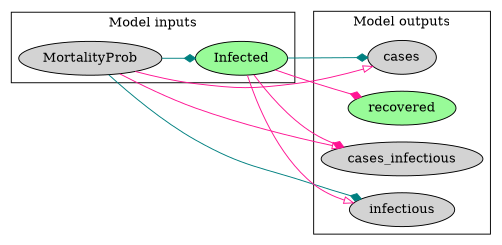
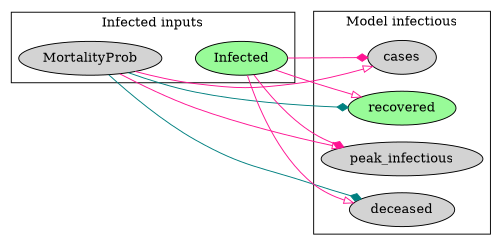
(402, 22) -> (402, 22)
(153, 23) -> (153, 23)
(173, 58) -> (231, 98)
(322, 58) -> (322, 58)
(323, 86) -> (323, 86)
(402, 159) -> (402, 159)
(402, 210) -> (402, 210)
